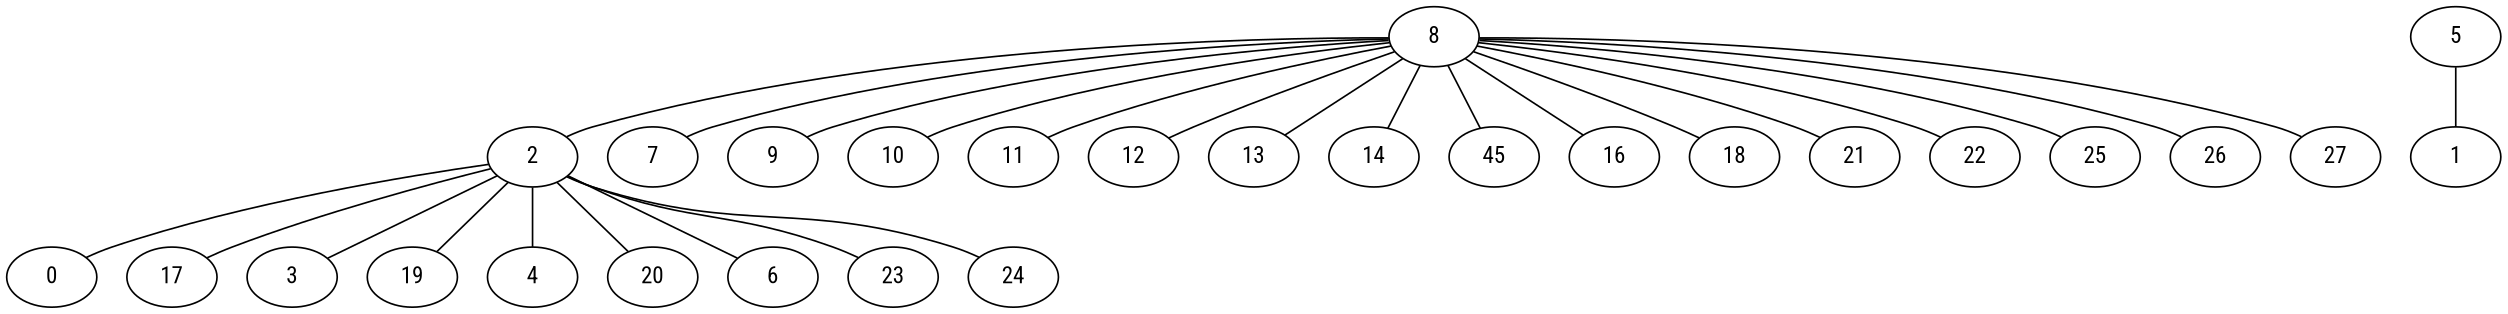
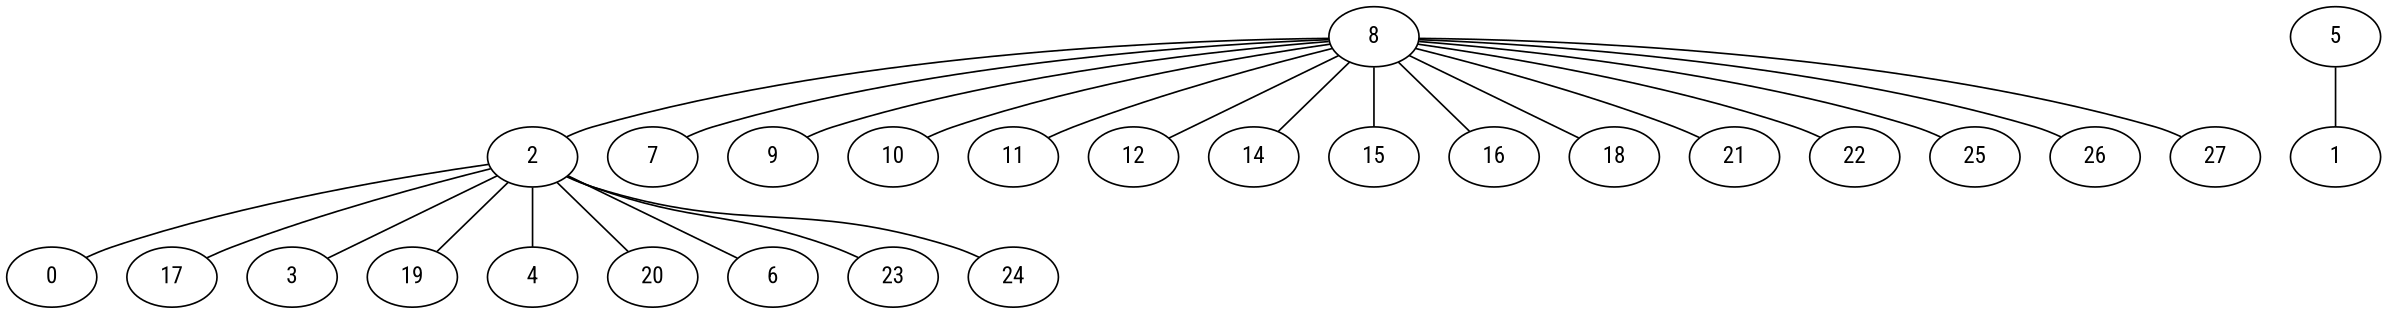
(1254, 157) -> none
(1494, 157) -> (1374, 157)
